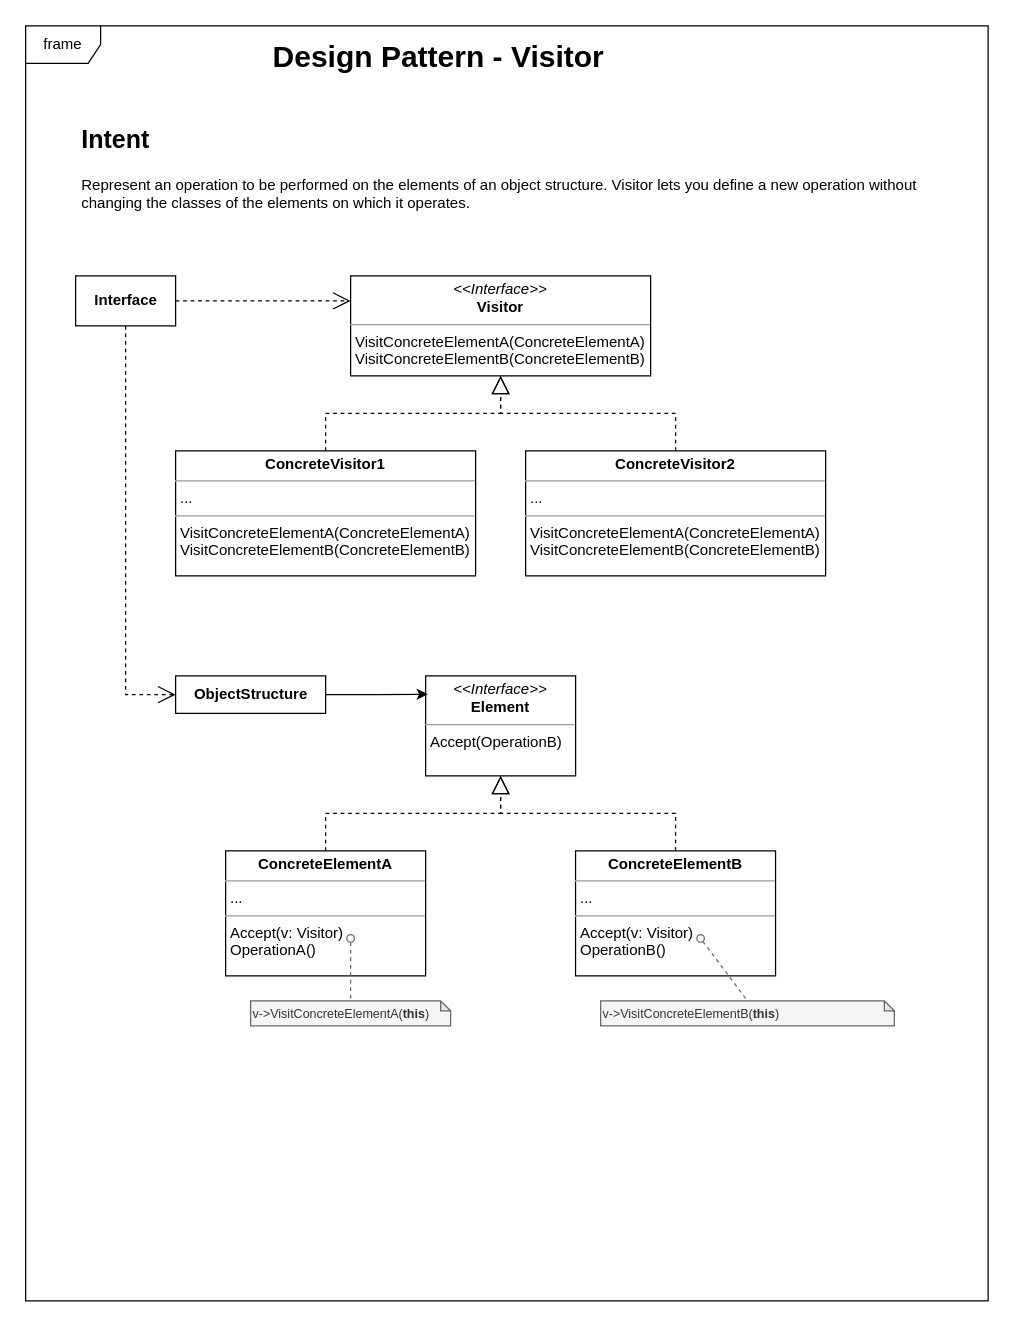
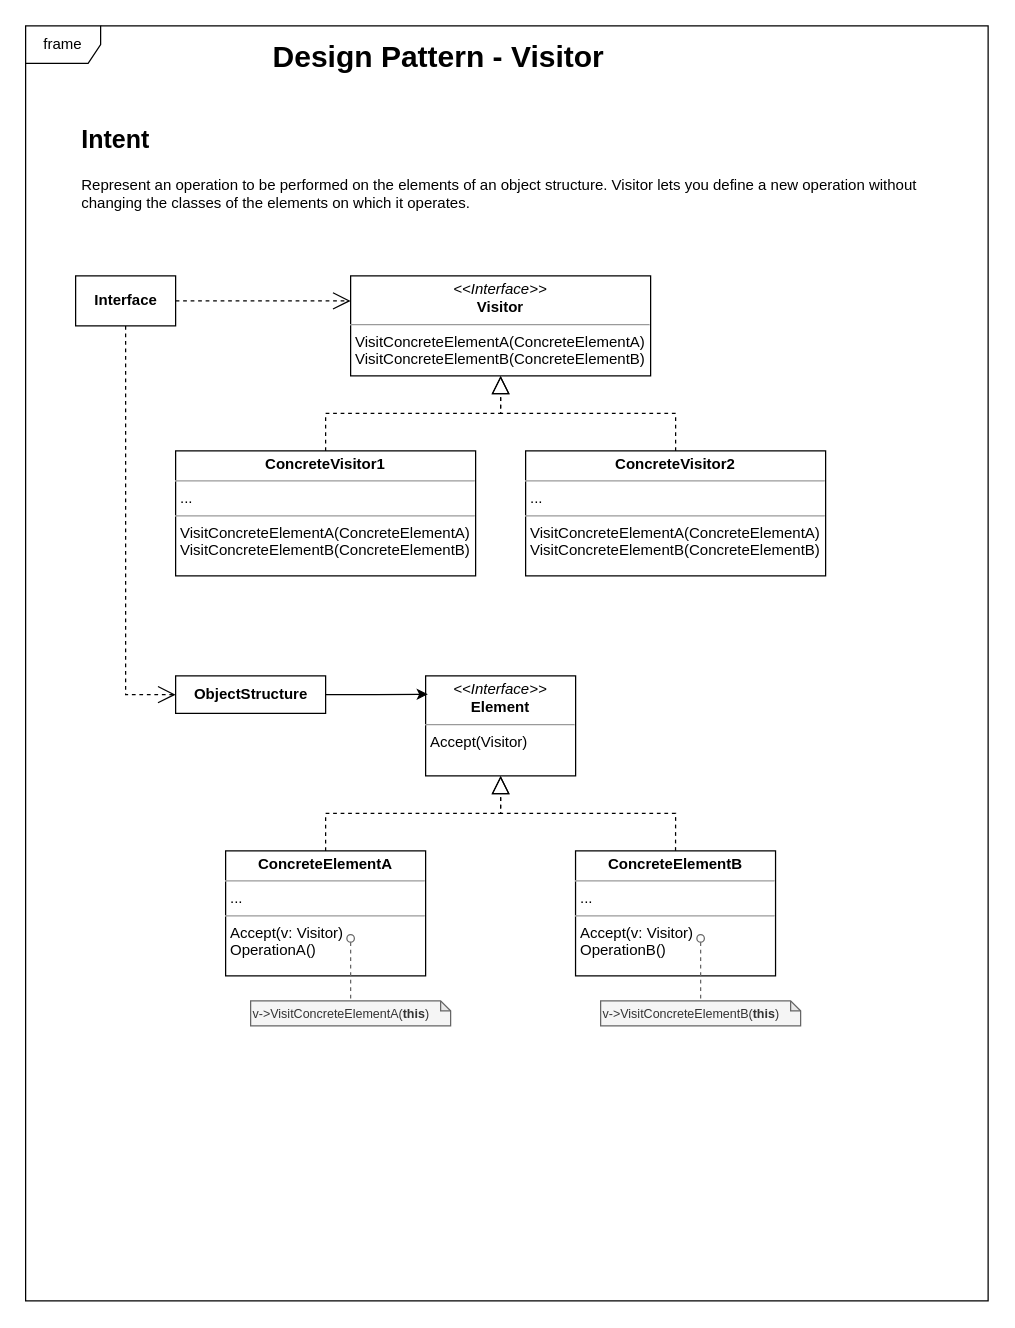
(499, 703) -> (485, 703)
(748, 1013) -> (701, 1013)
